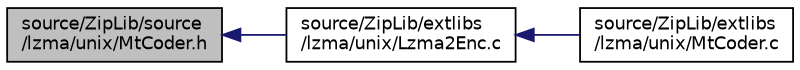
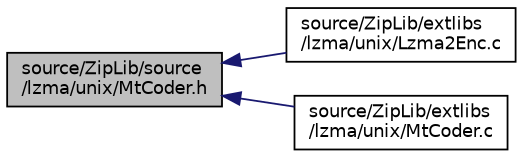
(557, 35) -> (267, 103)
